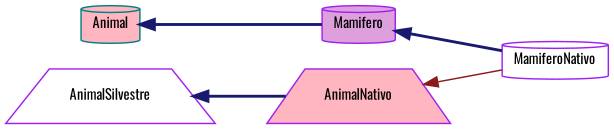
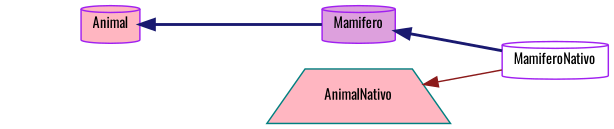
(110, 24) -> (110, 24)
(110, 96) -> none
(359, 96) -> (359, 96)
